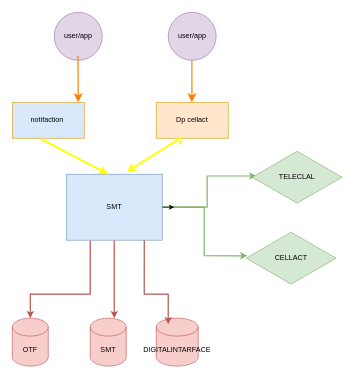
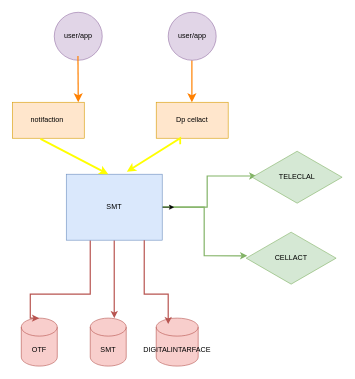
(48, 120) -> (48, 120)
(30, 342) -> (39, 342)
